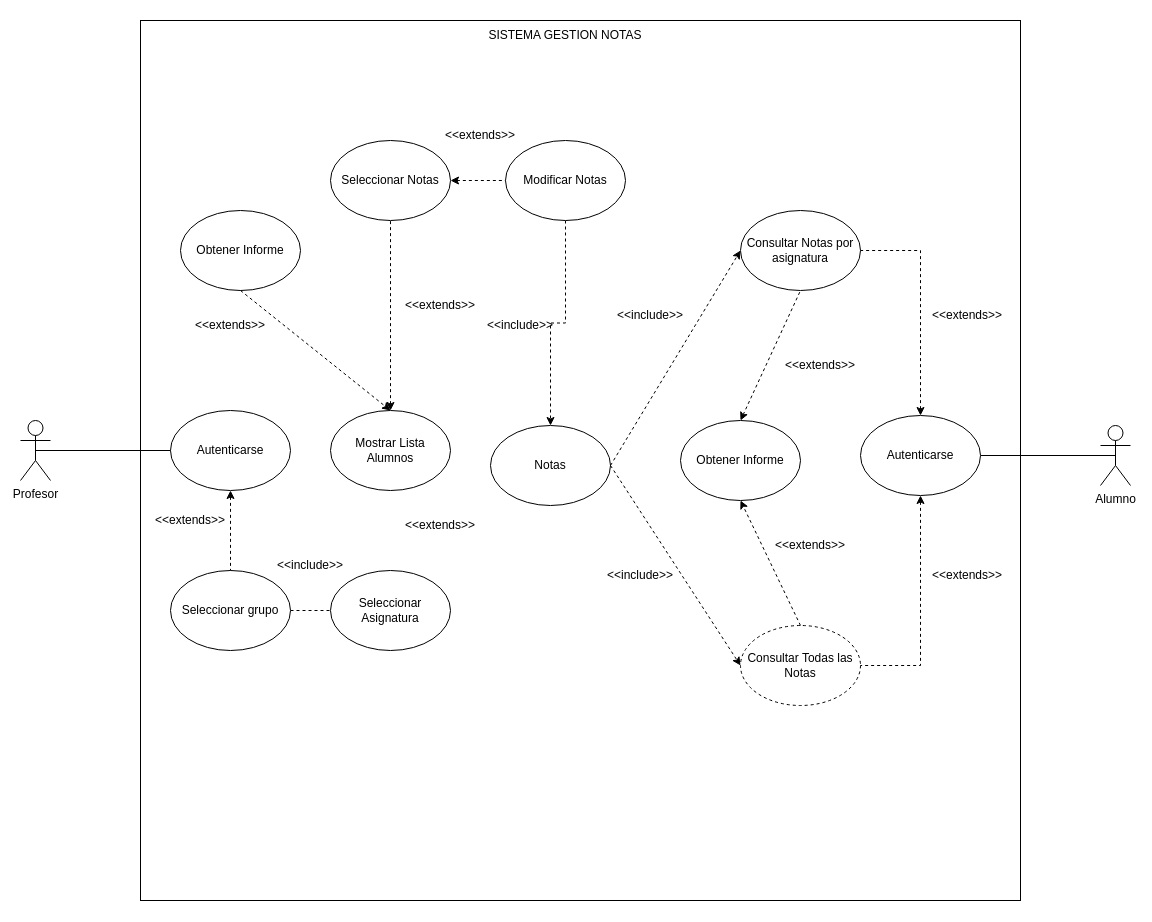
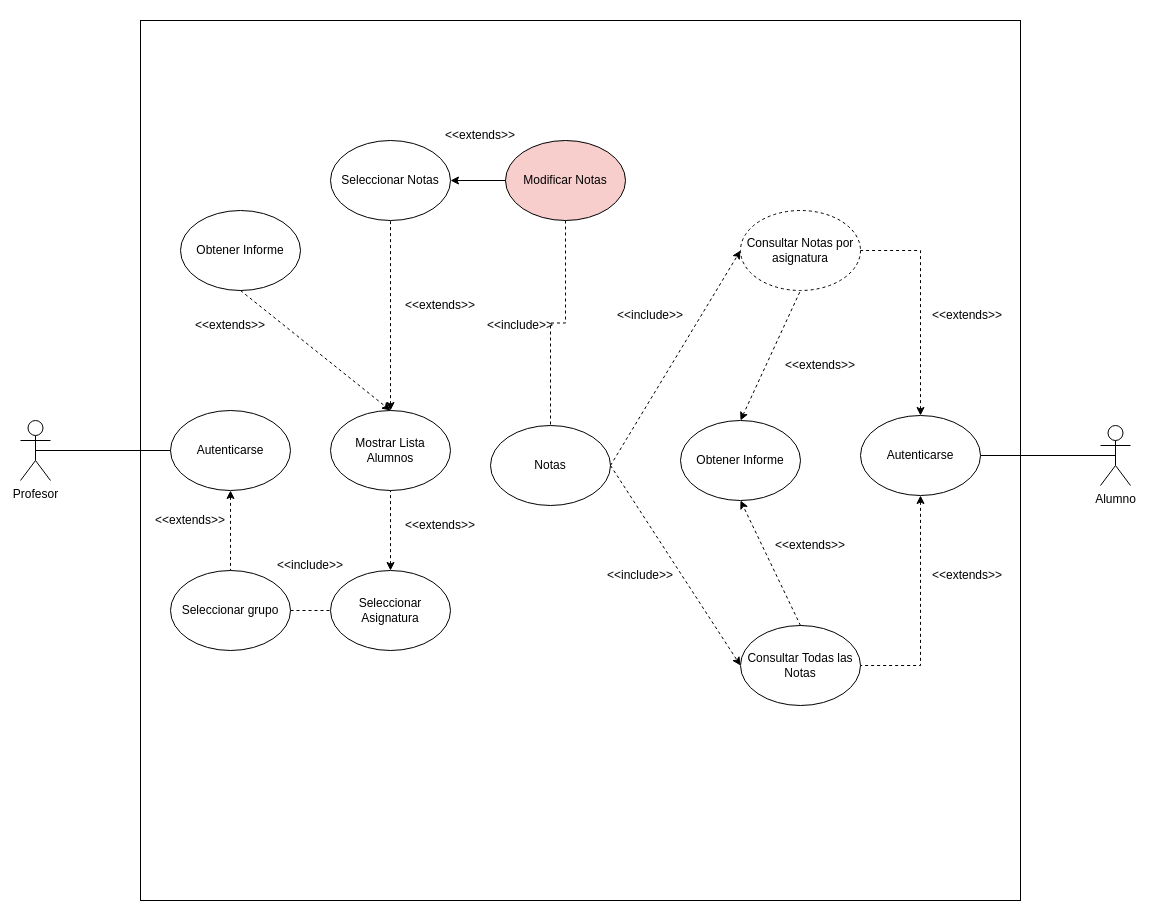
(566, 36) -> none
(481, 181) -> (481, 181)
(566, 181) -> (566, 181)
(801, 251) -> (801, 251)
(551, 417) -> (551, 420)
none -> (391, 528)
(801, 666) -> (801, 666)
